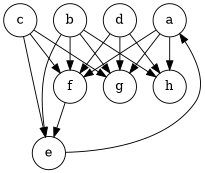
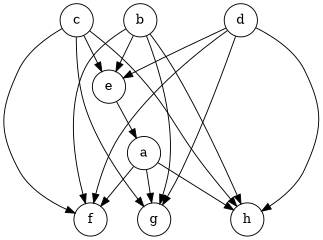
none -> (159, 101)
(61, 115) -> (178, 50)
